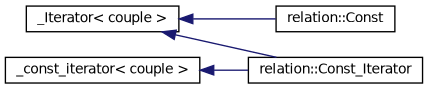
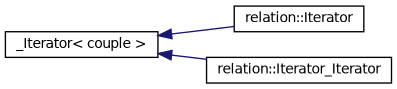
(335, 19) -> (299, 19)
(103, 70) -> none
(335, 70) -> (299, 70)
